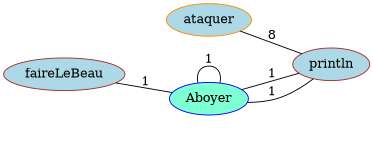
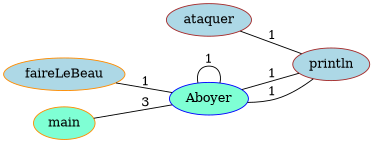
(209, 20) -> (209, 20)
(272, 36) -> (272, 36)
(64, 74) -> (64, 74)
none -> (64, 123)
